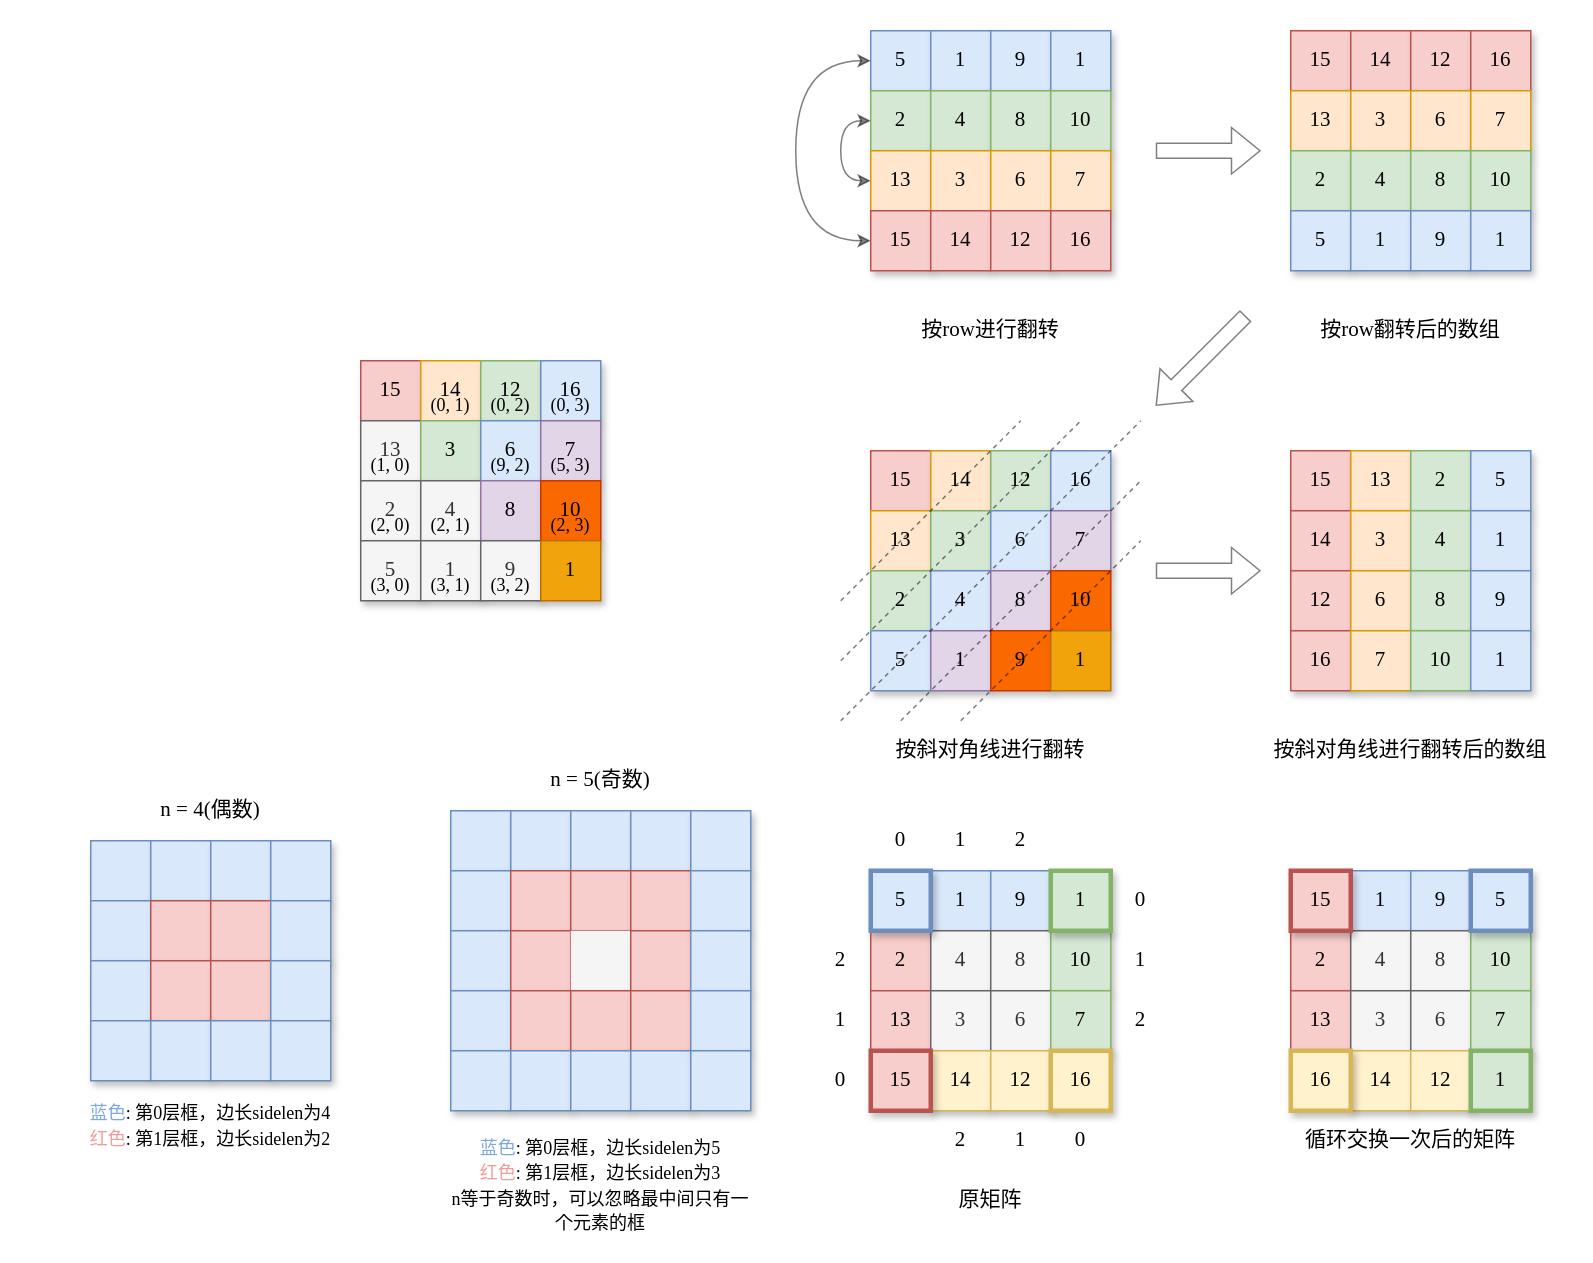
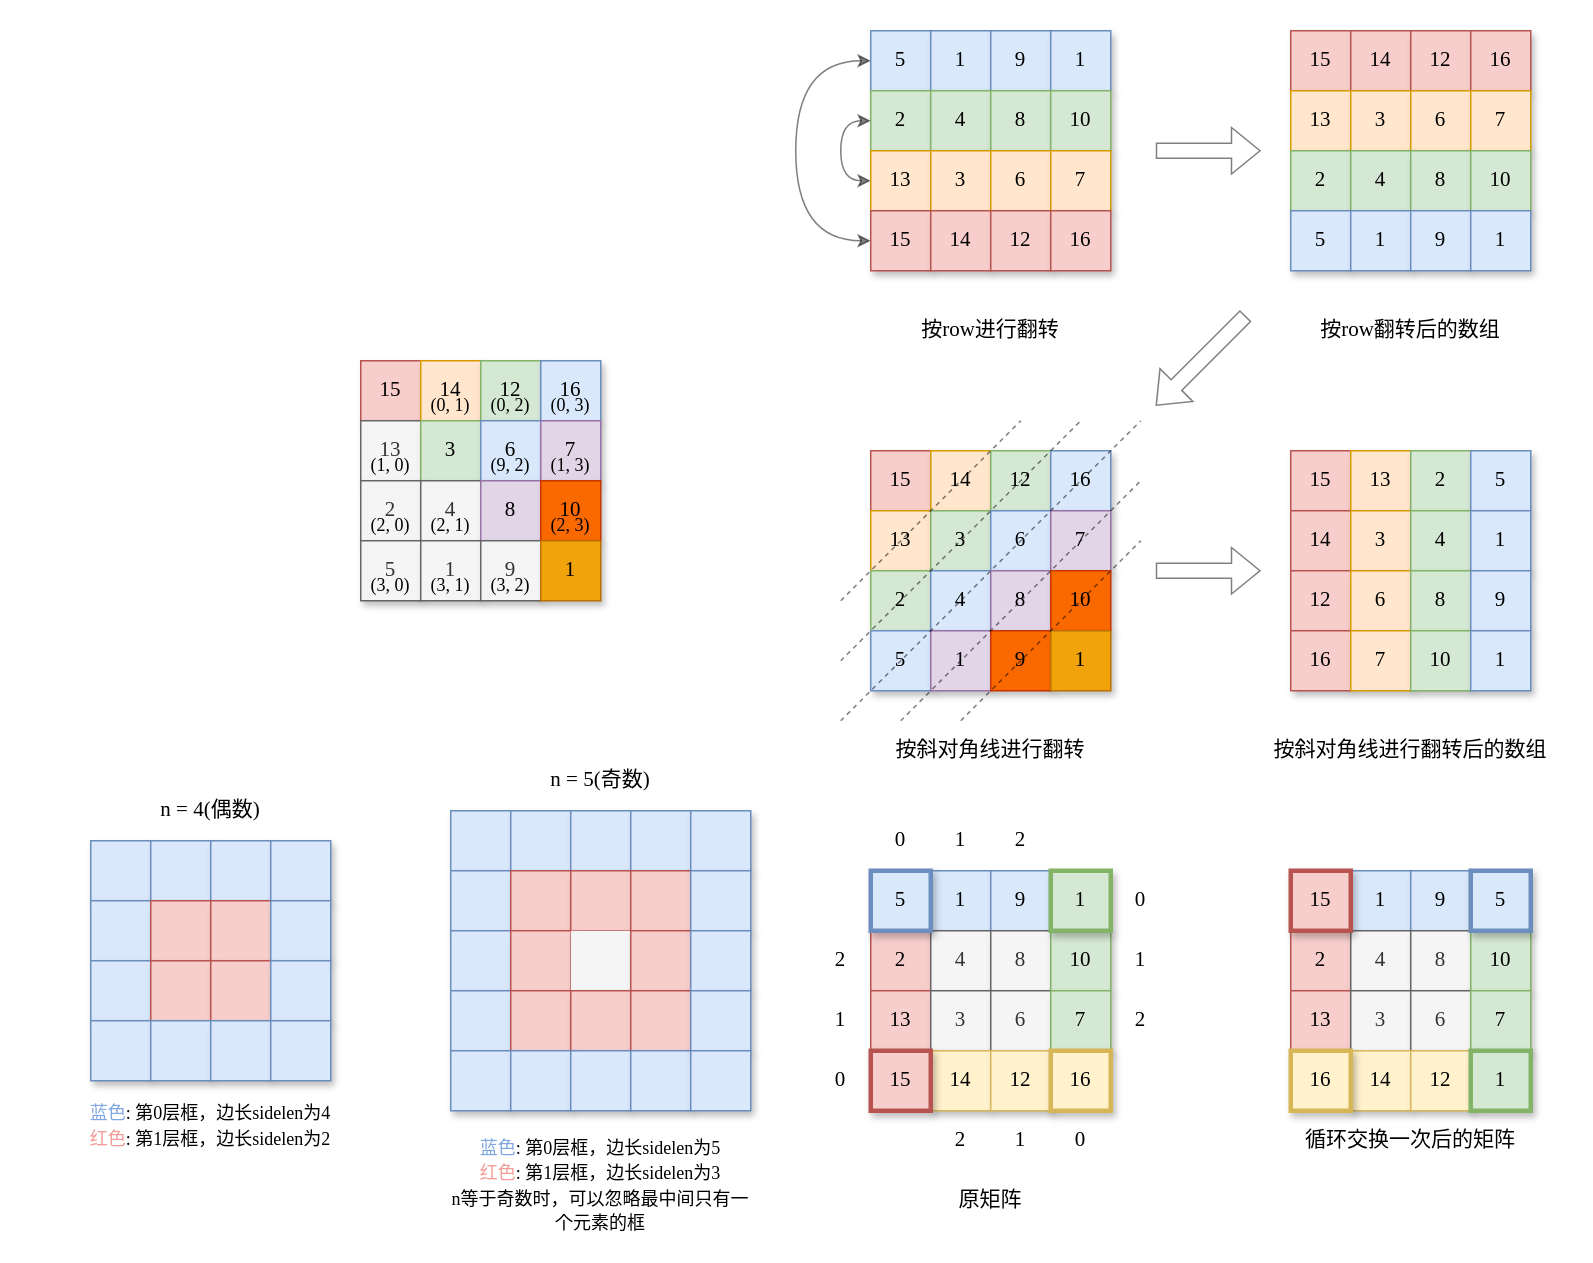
(571, 466) -> (571, 466)
